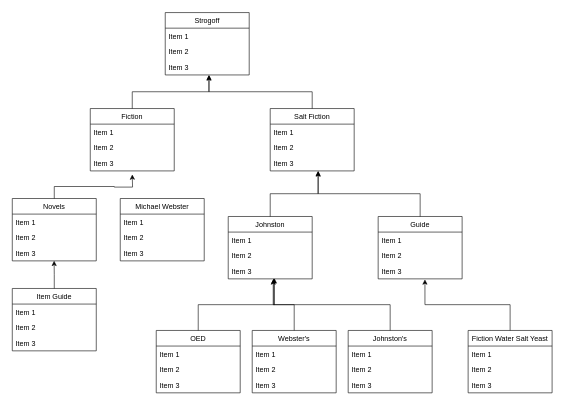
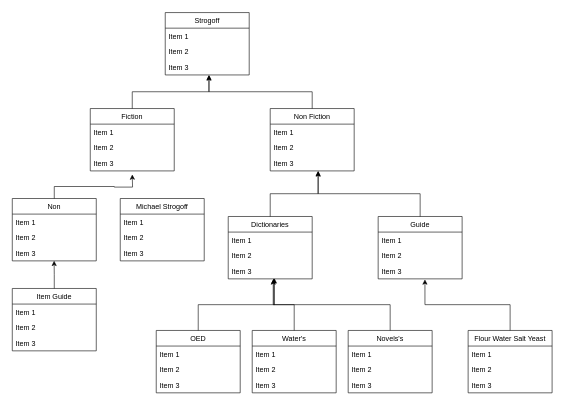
(312, 116) -> (312, 116)
(54, 206) -> (54, 206)
(162, 206) -> (162, 206)
(270, 224) -> (270, 224)
(294, 338) -> (294, 338)
(390, 338) -> (390, 338)
(510, 338) -> (510, 338)
